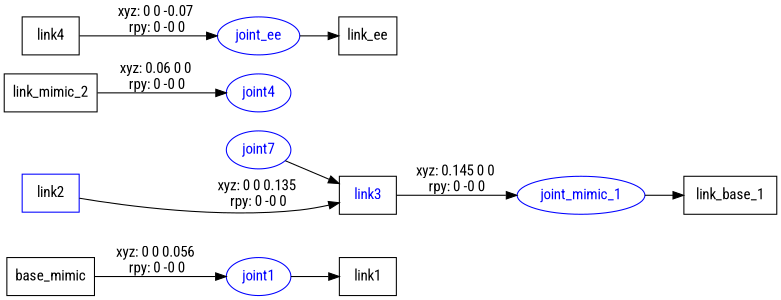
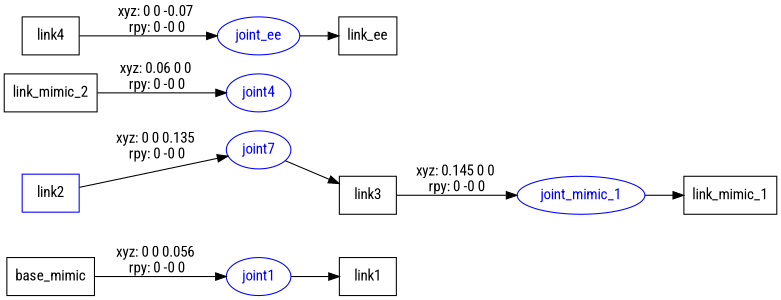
(368, 195) -> (368, 195)
(730, 195) -> (730, 195)
(204, 212) -> (149, 173)
